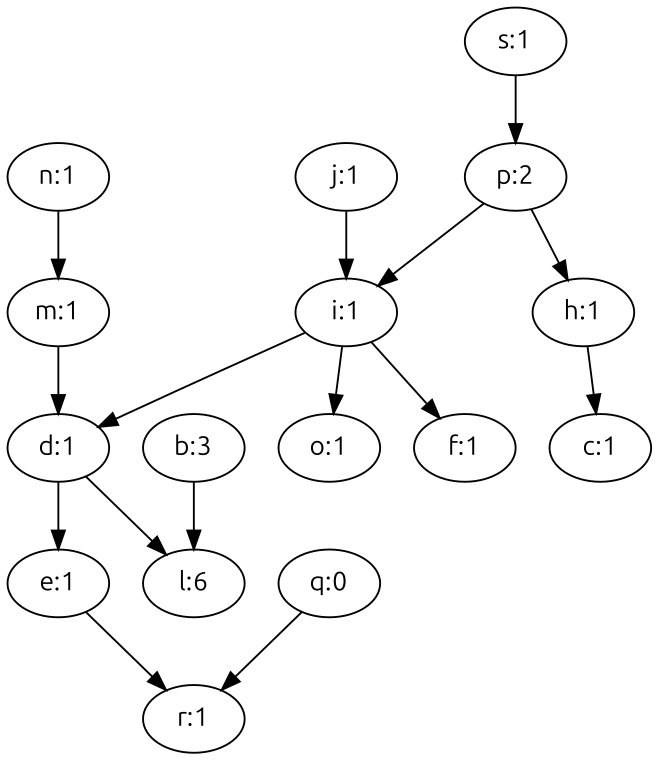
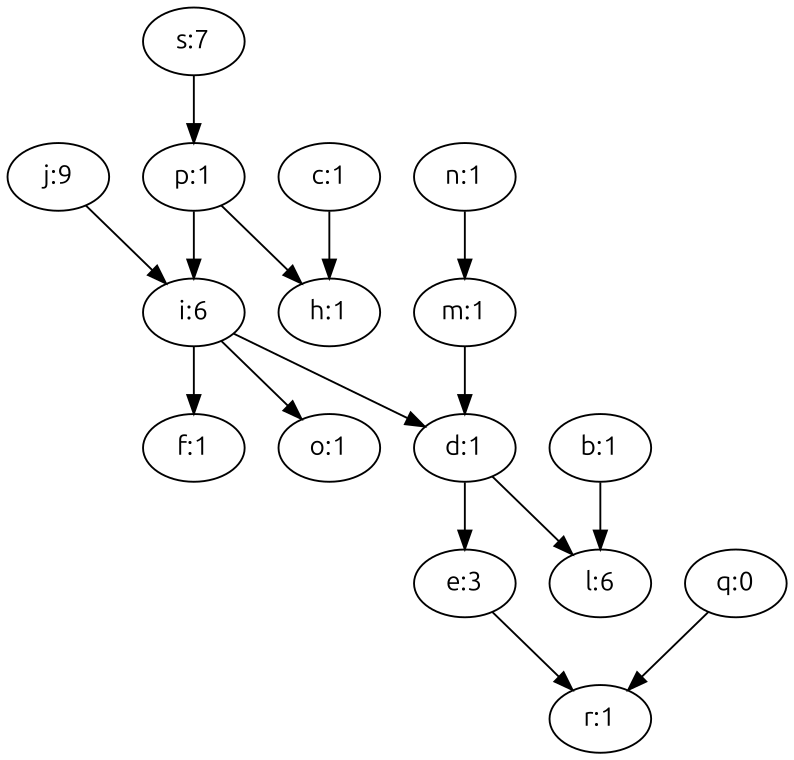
(516, 41) -> (194, 41)
(346, 177) -> (58, 177)
(516, 177) -> (194, 177)
(346, 312) -> (194, 312)
(591, 370) -> (329, 235)
(194, 448) -> (600, 448)
(58, 583) -> (465, 583)
